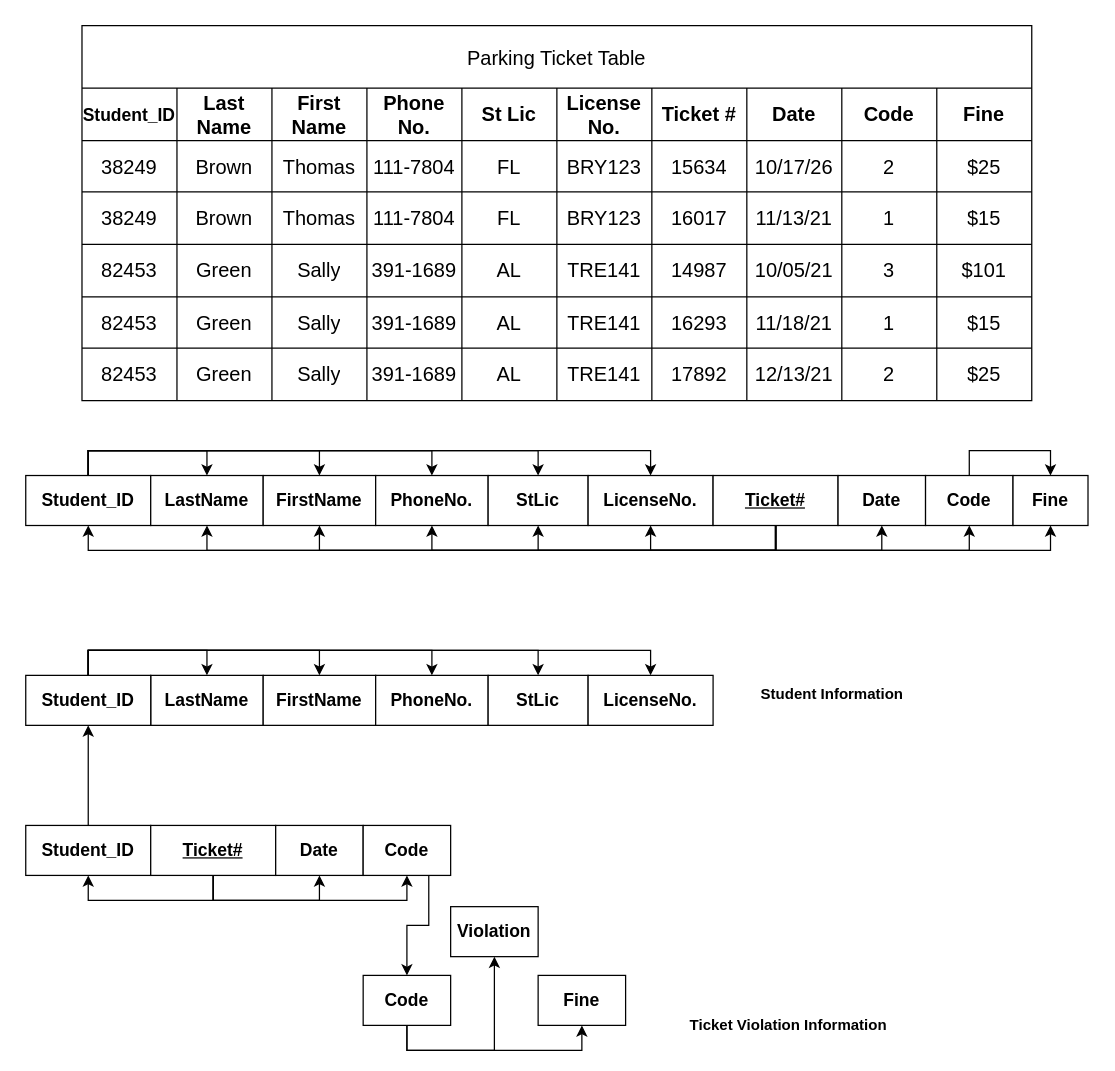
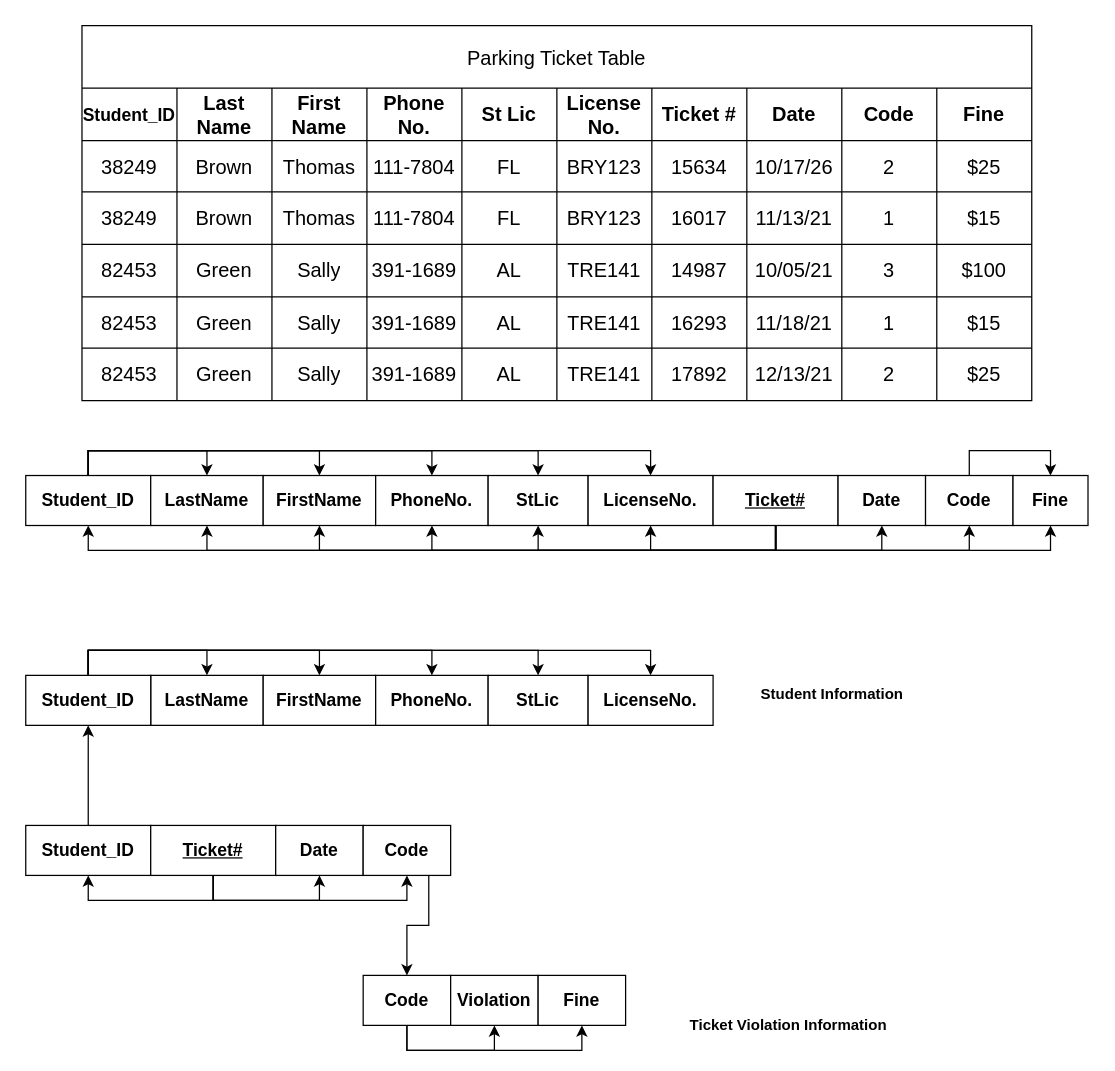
(984, 271) -> (984, 271)
(494, 932) -> (494, 1001)
